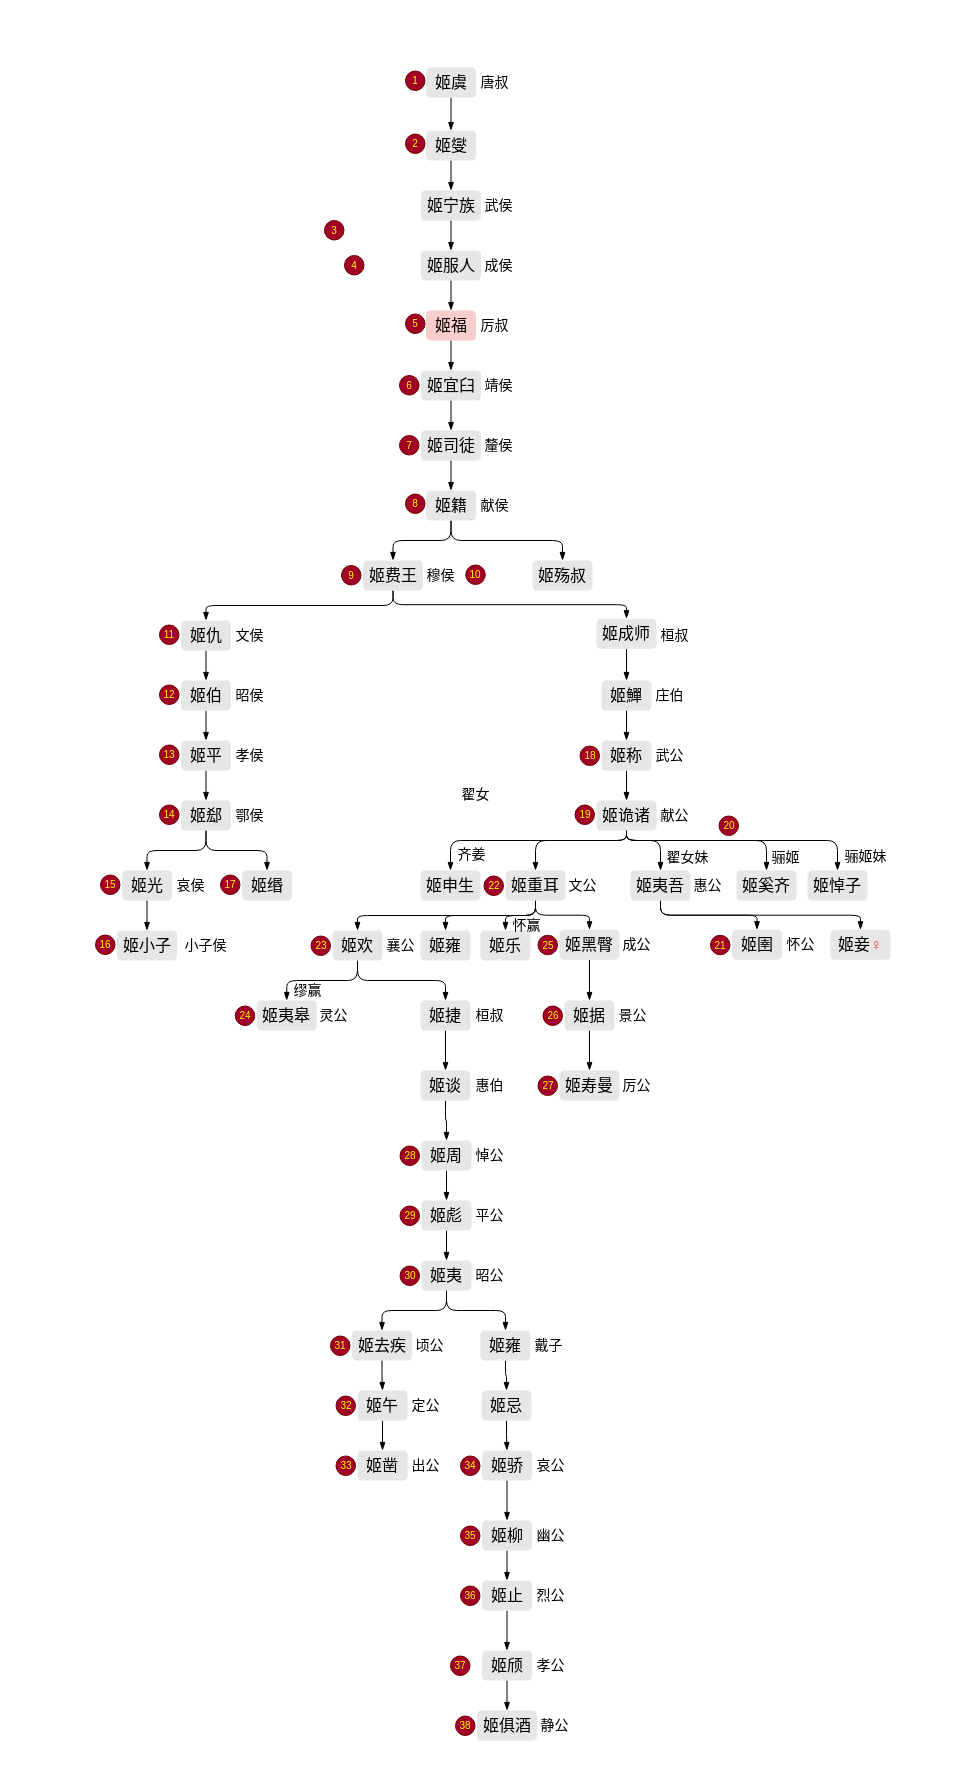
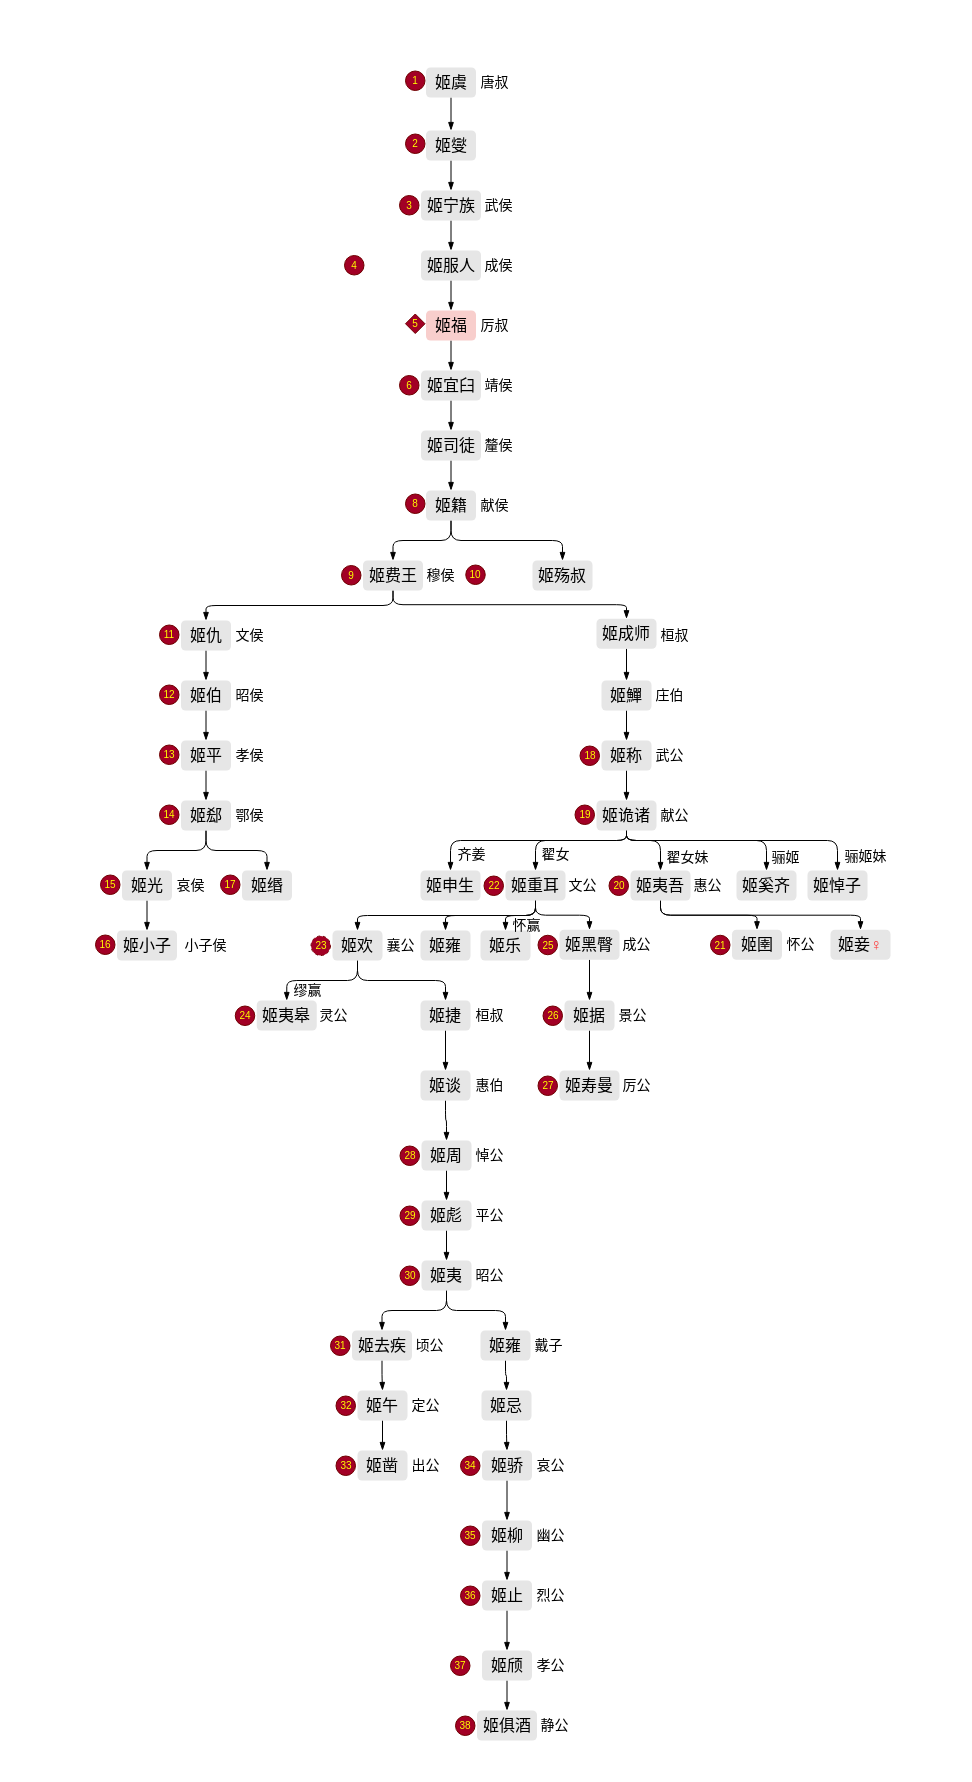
(334, 230) -> (409, 205)
(415, 324) -> (415, 324)
(409, 445) -> none
(475, 795) -> (555, 855)
(729, 826) -> (619, 886)
(321, 946) -> (321, 946)
